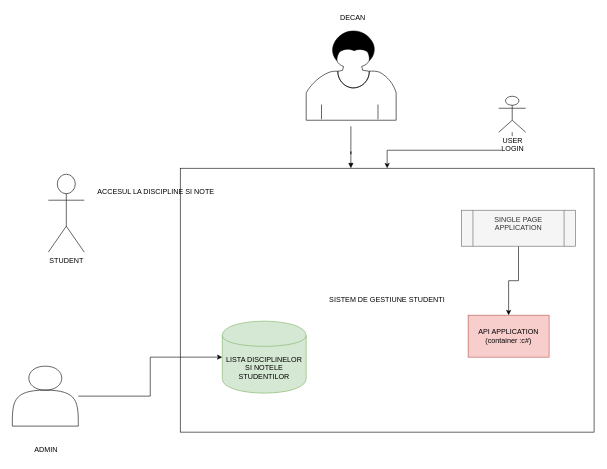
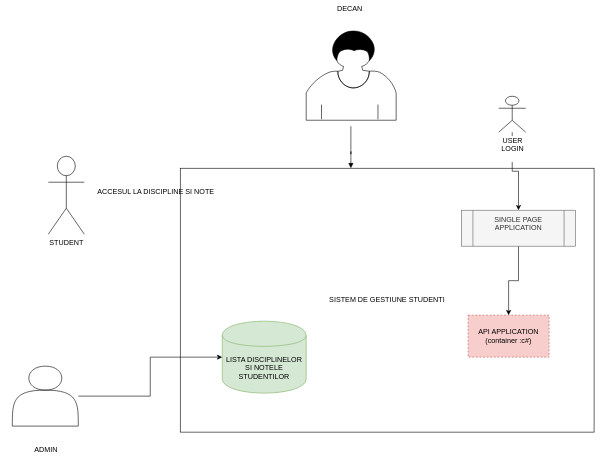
(357, 18) -> (354, 9)
(387, 150) -> (519, 187)
(66, 213) -> (66, 195)
(509, 336) -> (509, 336)
